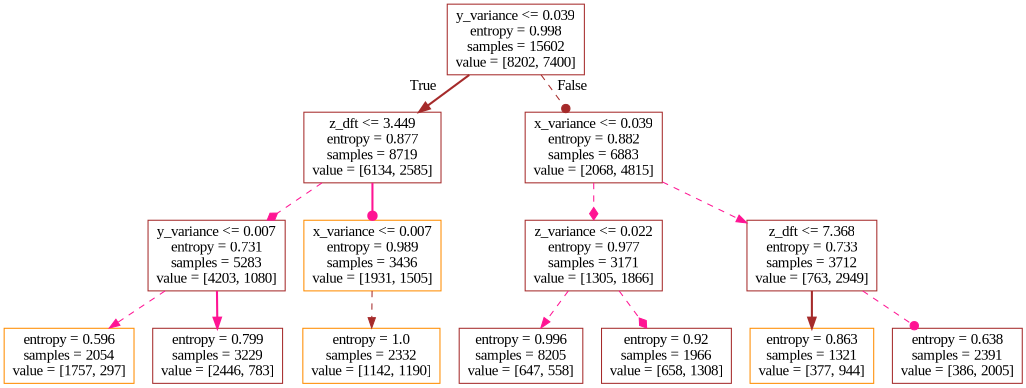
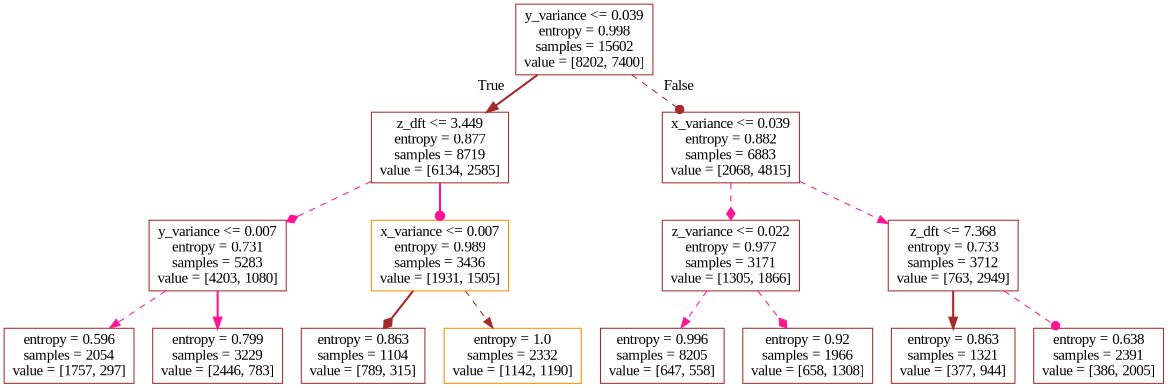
(69, 356) -> (69, 356)
none -> (363, 356)
(812, 356) -> (953, 356)
